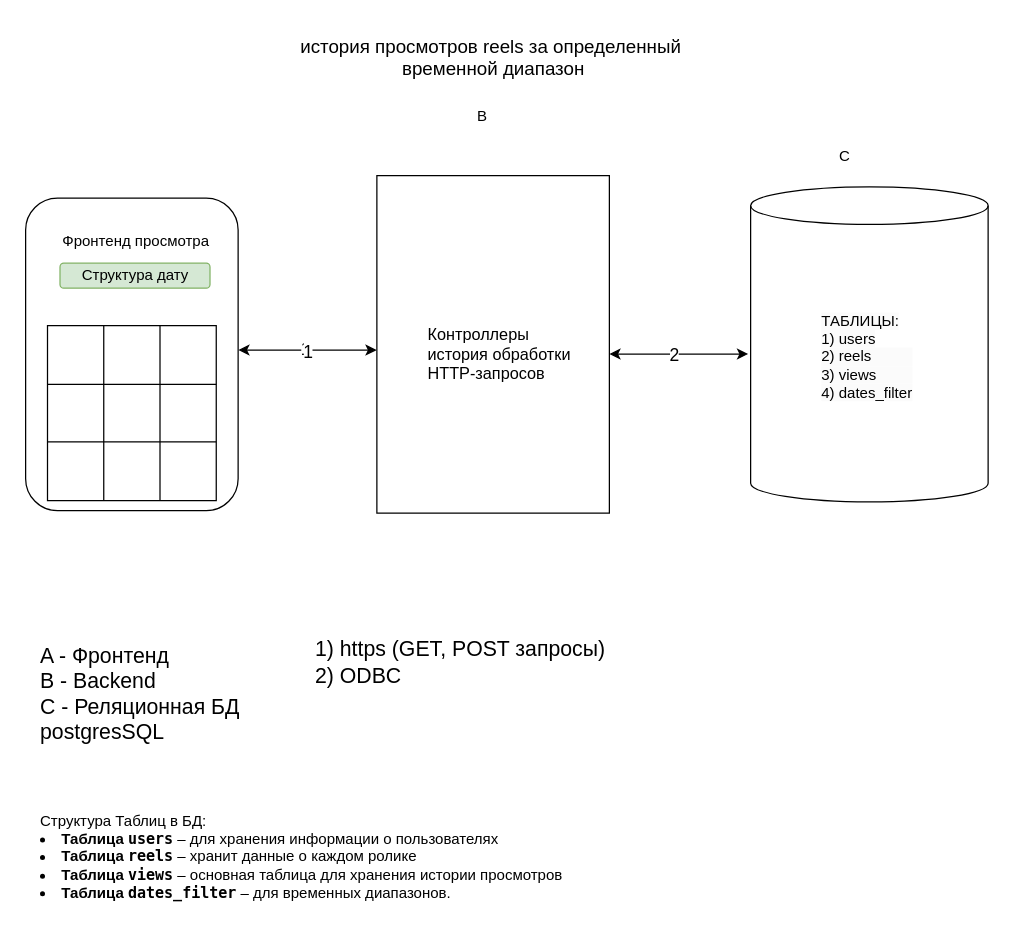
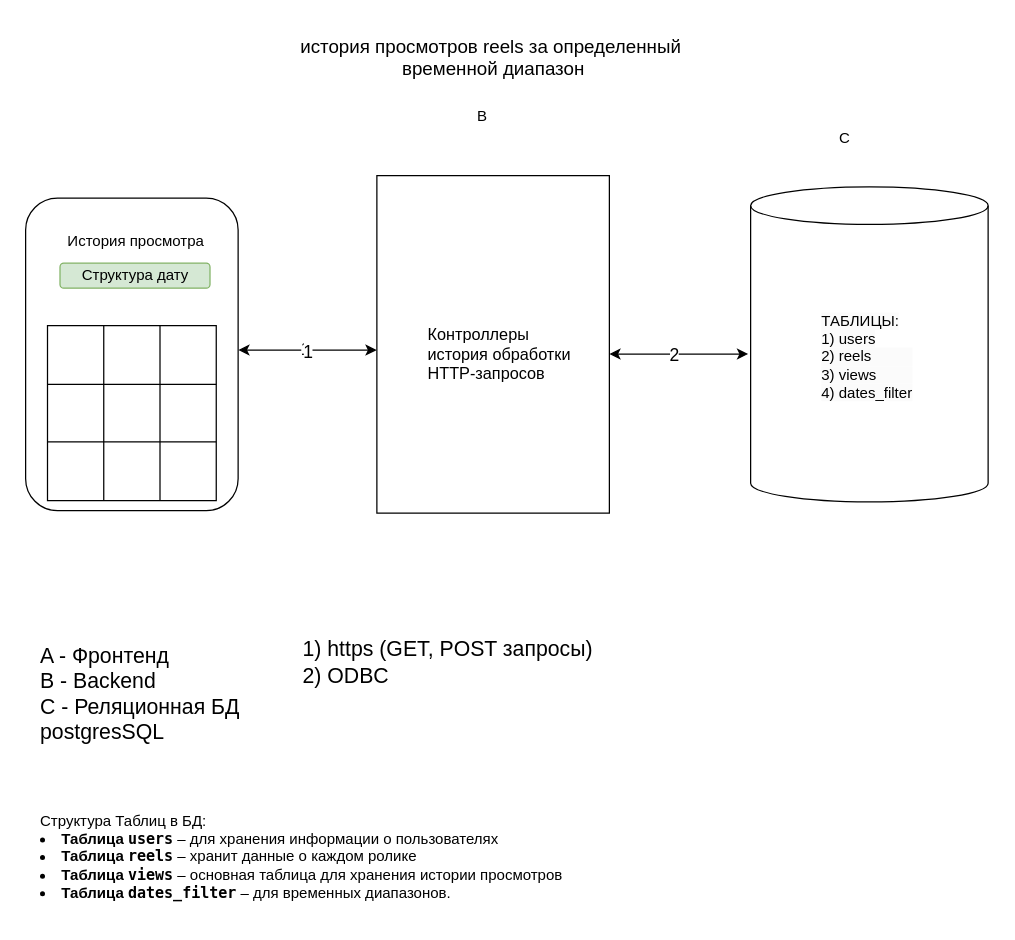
(844, 157) -> (844, 138)
(136, 251) -> (136, 251)
(476, 663) -> (463, 663)
